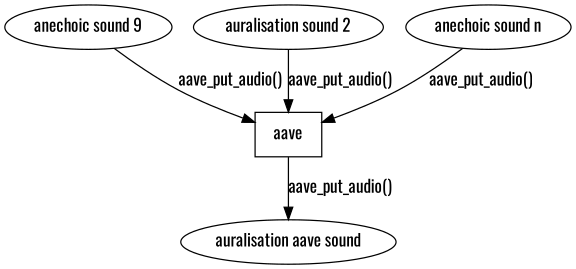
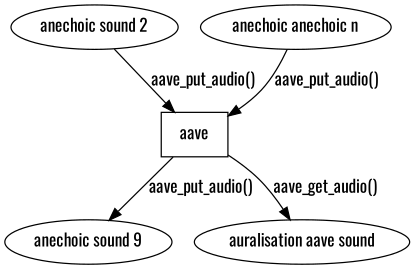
(288, 27) -> (95, 27)
(488, 27) -> (296, 27)
(176, 89) -> (146, 184)
(341, 188) -> (326, 188)
